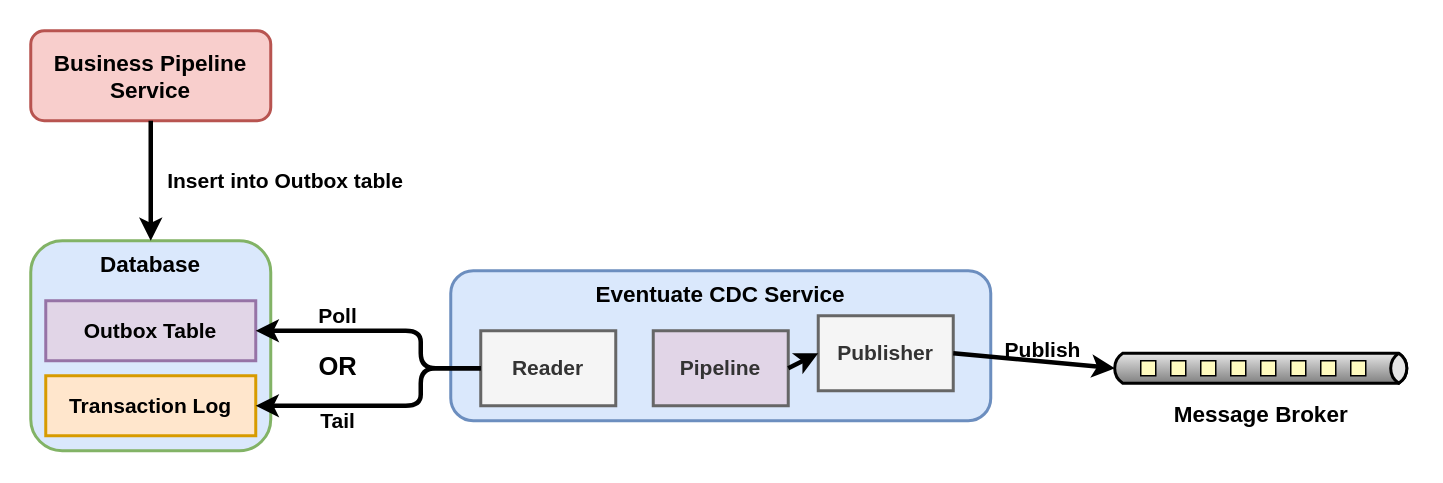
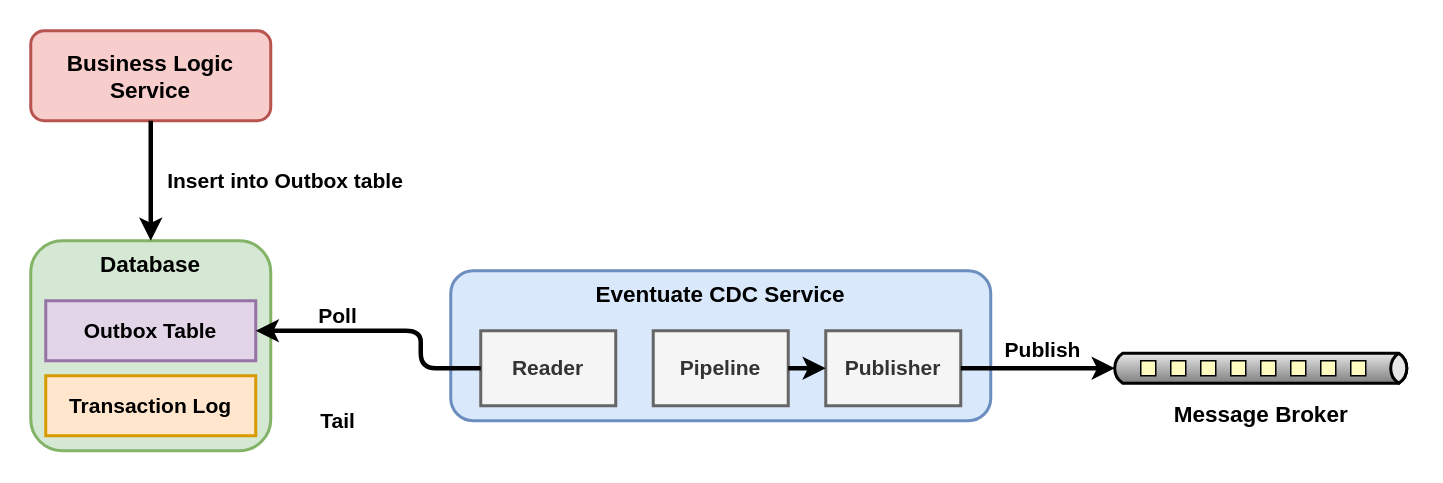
(151, 76) -> (151, 76)
(151, 262) -> (151, 262)
(886, 353) -> (893, 368)
(338, 368) -> none
(721, 368) -> (721, 368)
(359, 406) -> none
